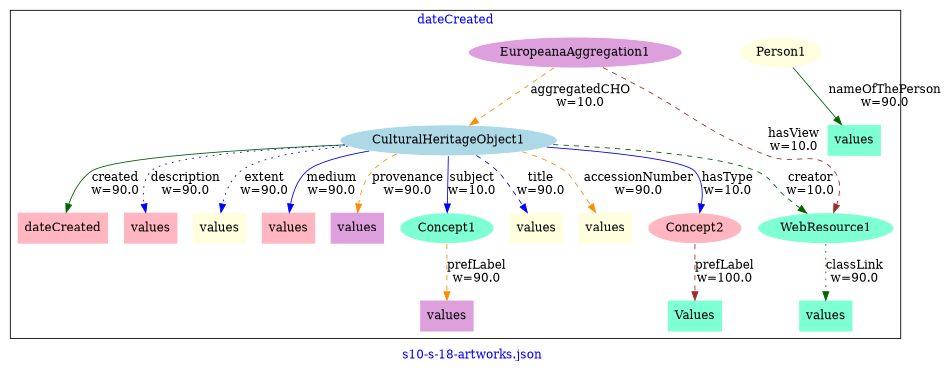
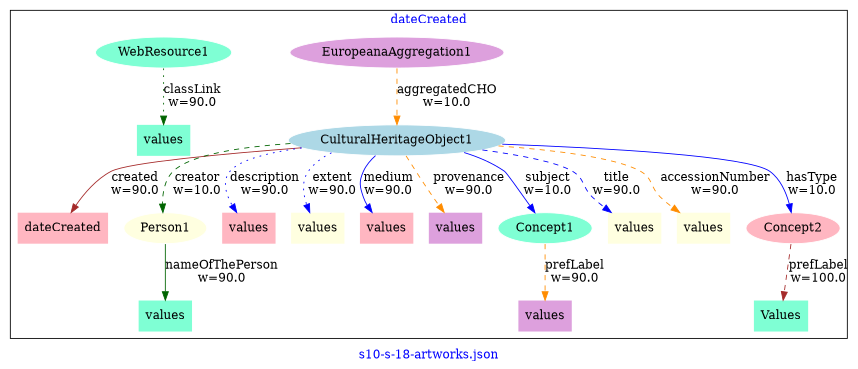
(730, 140) -> none
(684, 155) -> (183, 165)
(175, 156) -> (181, 159)
